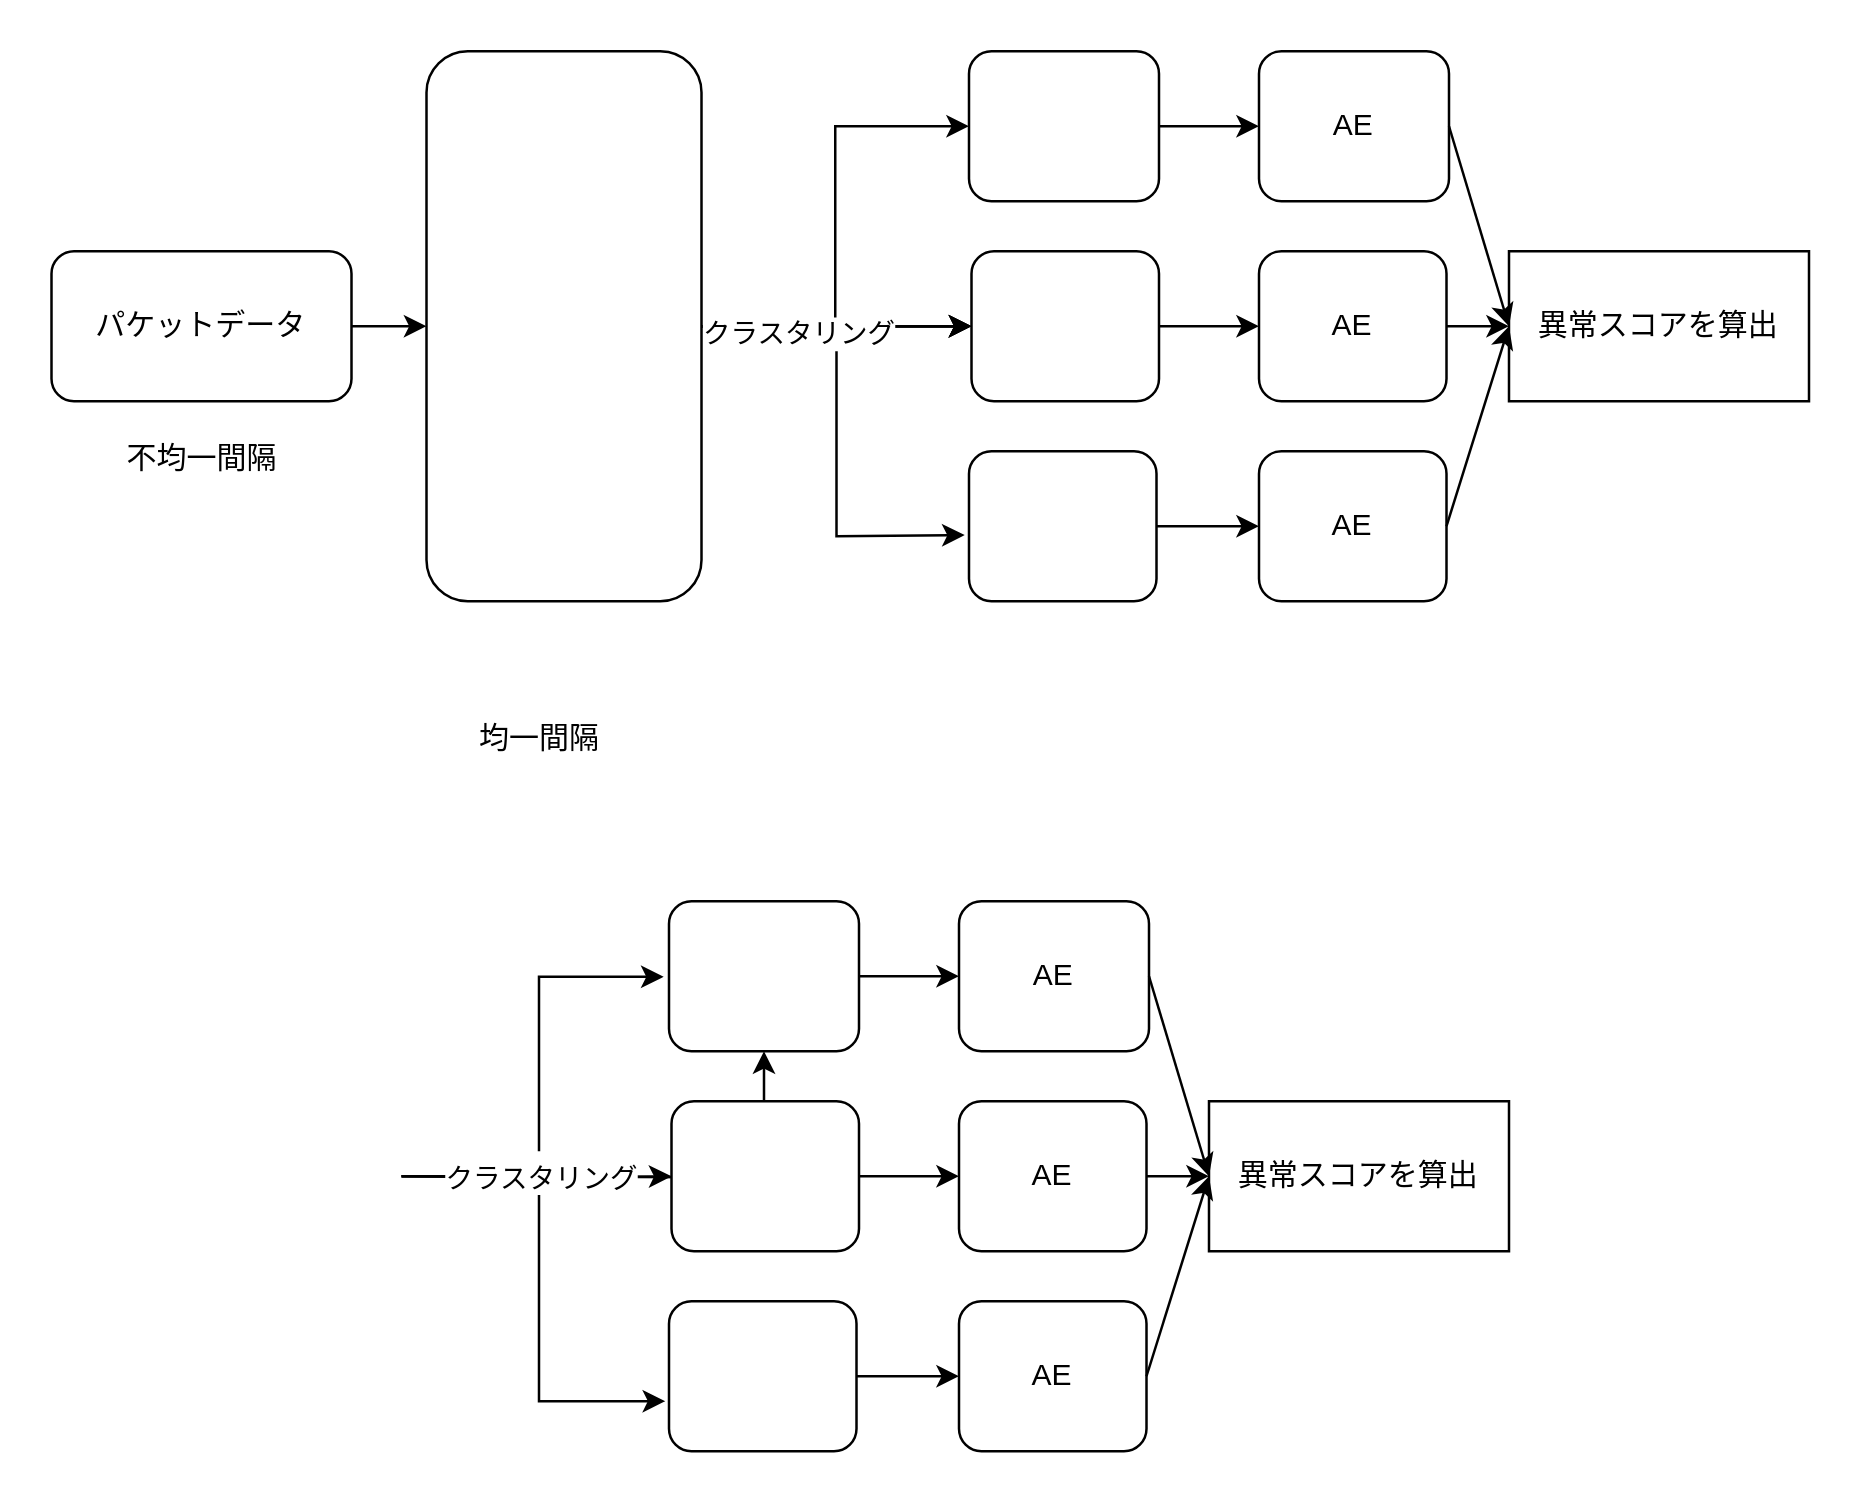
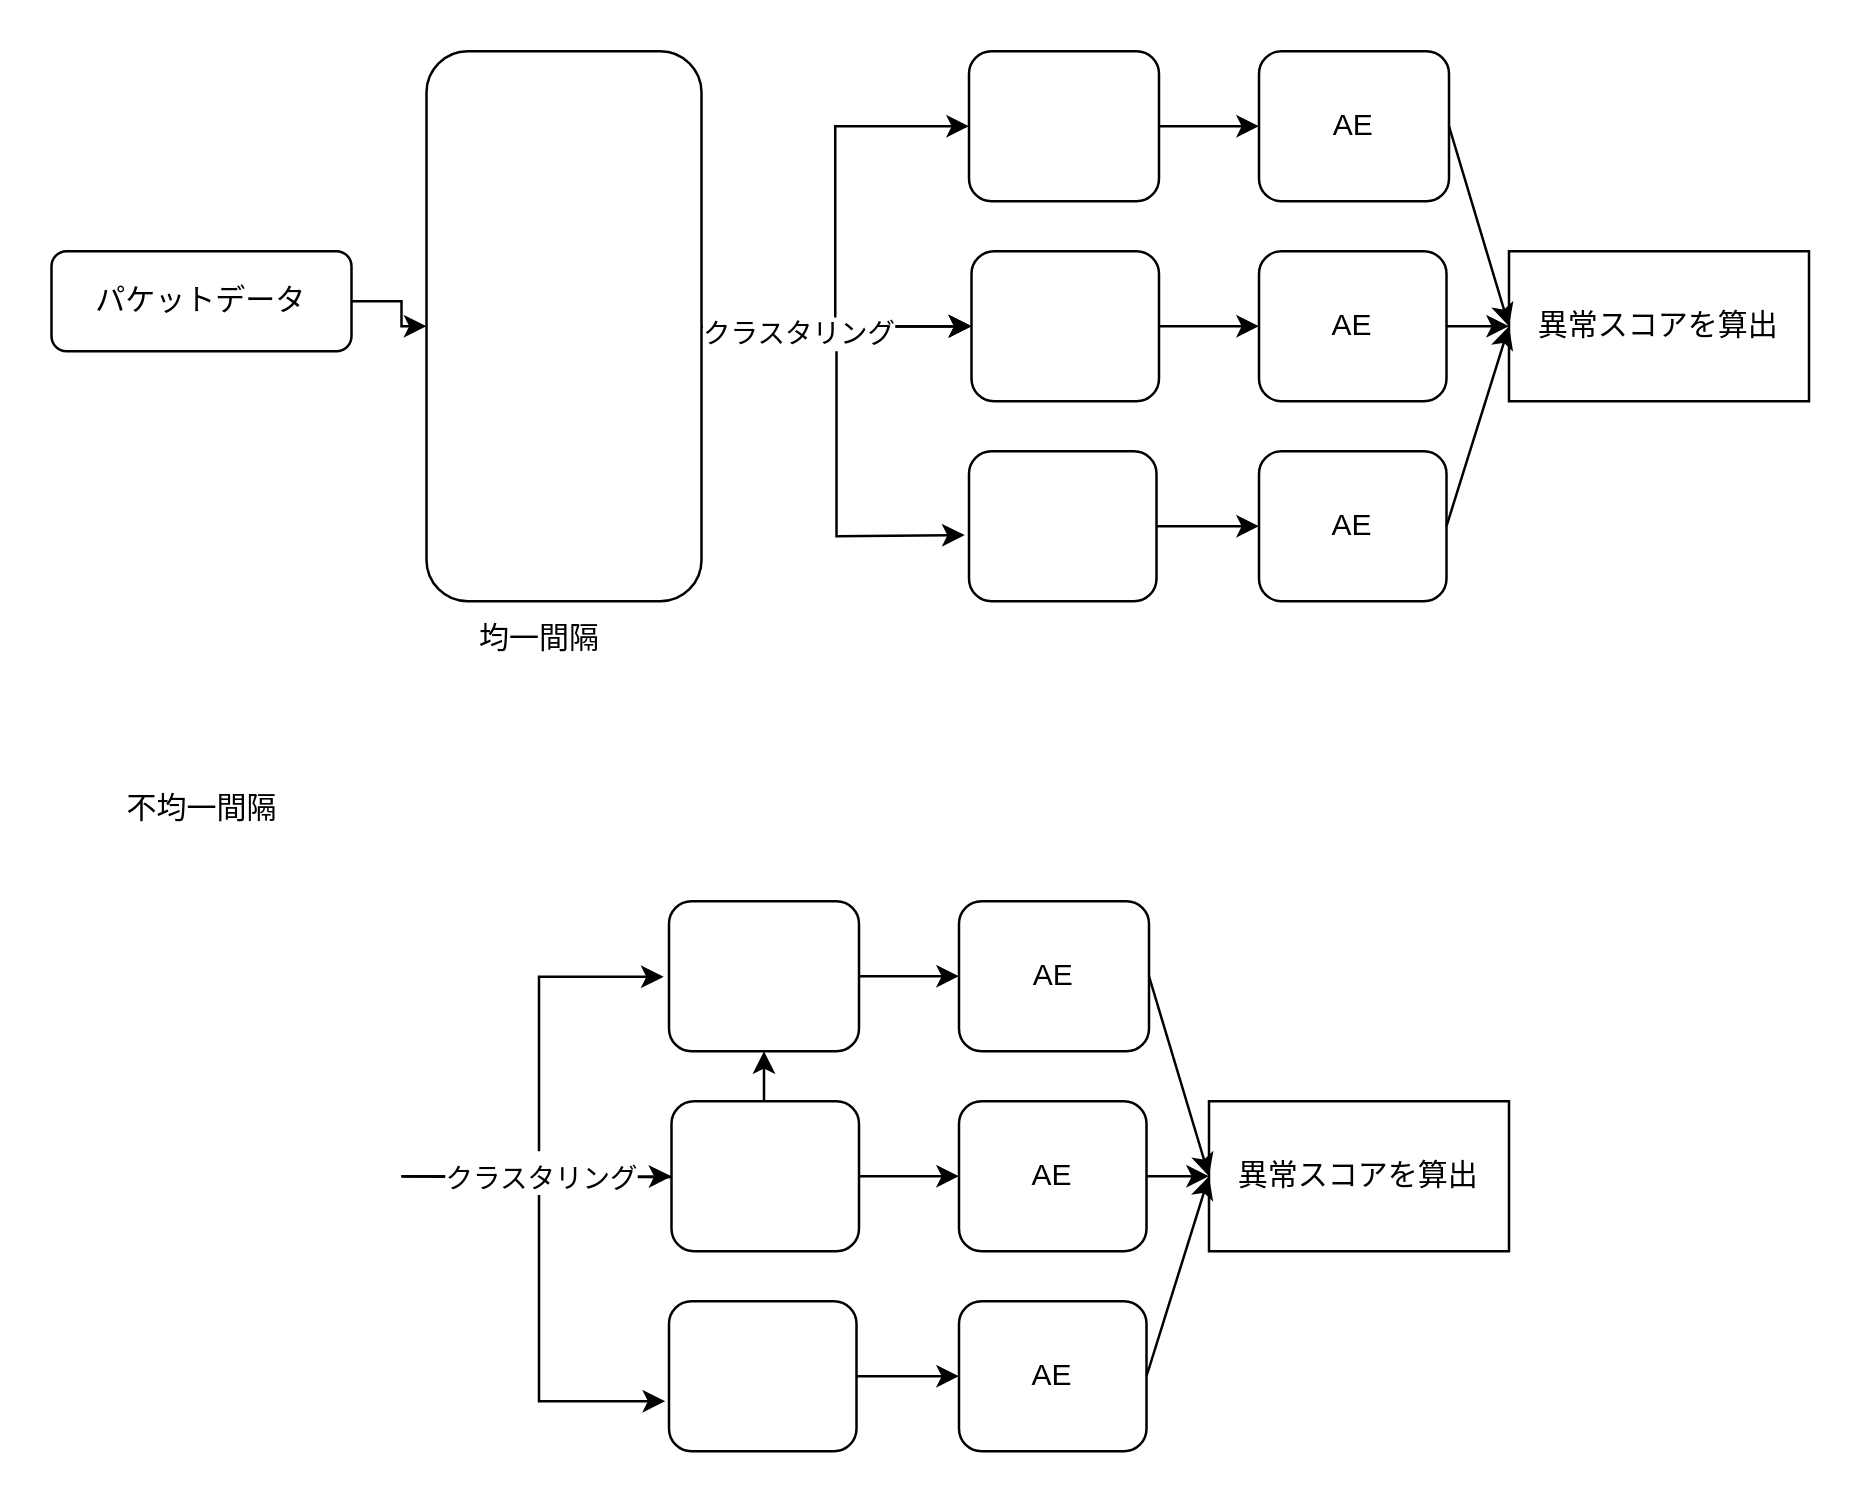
(201, 326) -> (201, 301)
(201, 459) -> (201, 809)
(539, 739) -> (539, 639)
